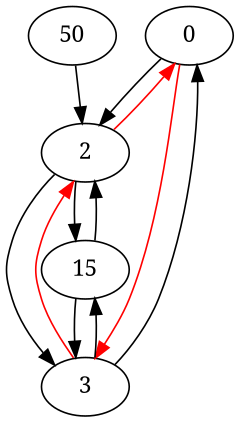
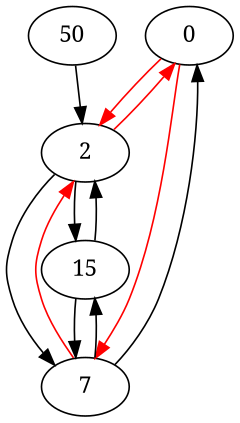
(135, 85) -> (135, 85)
(85, 387) -> (85, 387)
